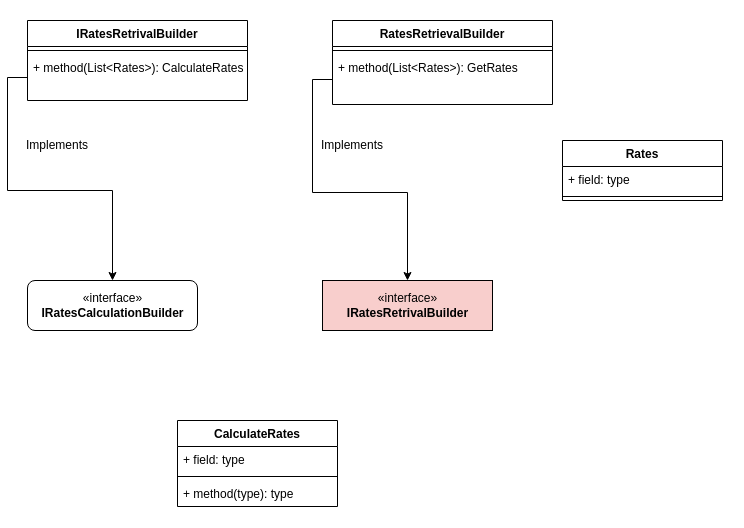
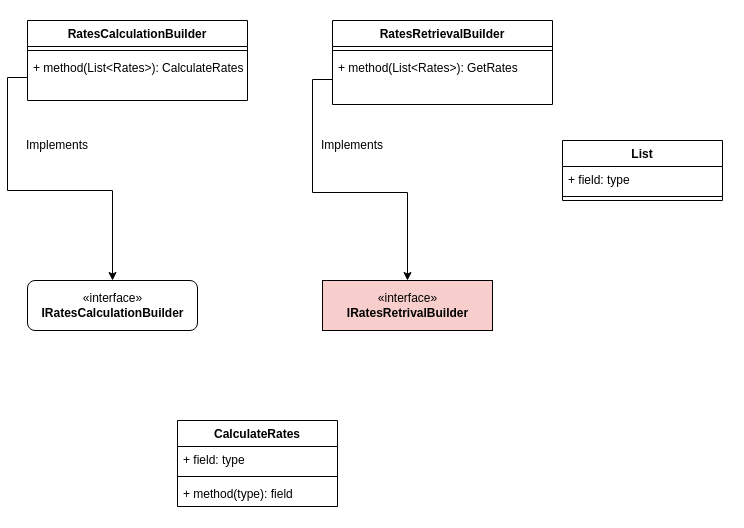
(137, 34) -> (137, 34)
(642, 154) -> (642, 154)
(246, 494) -> (246, 494)
